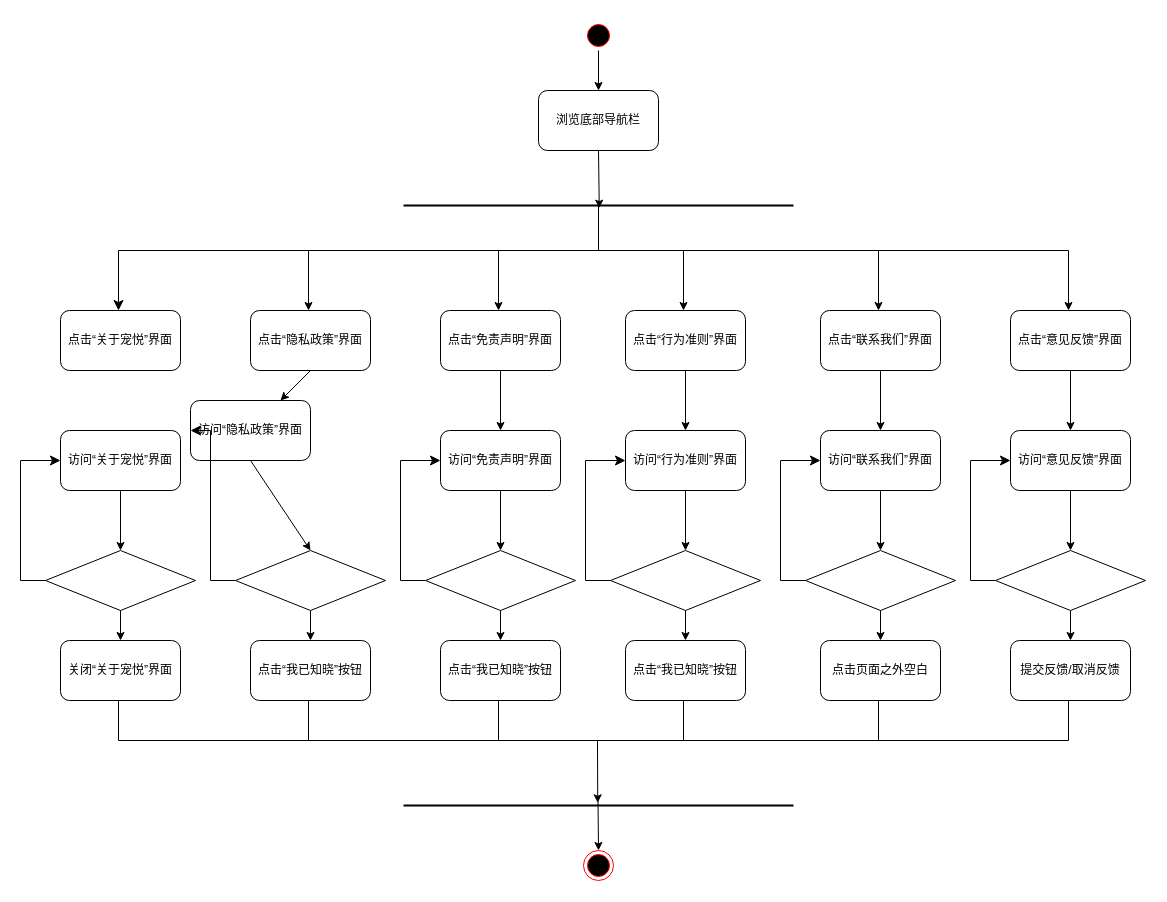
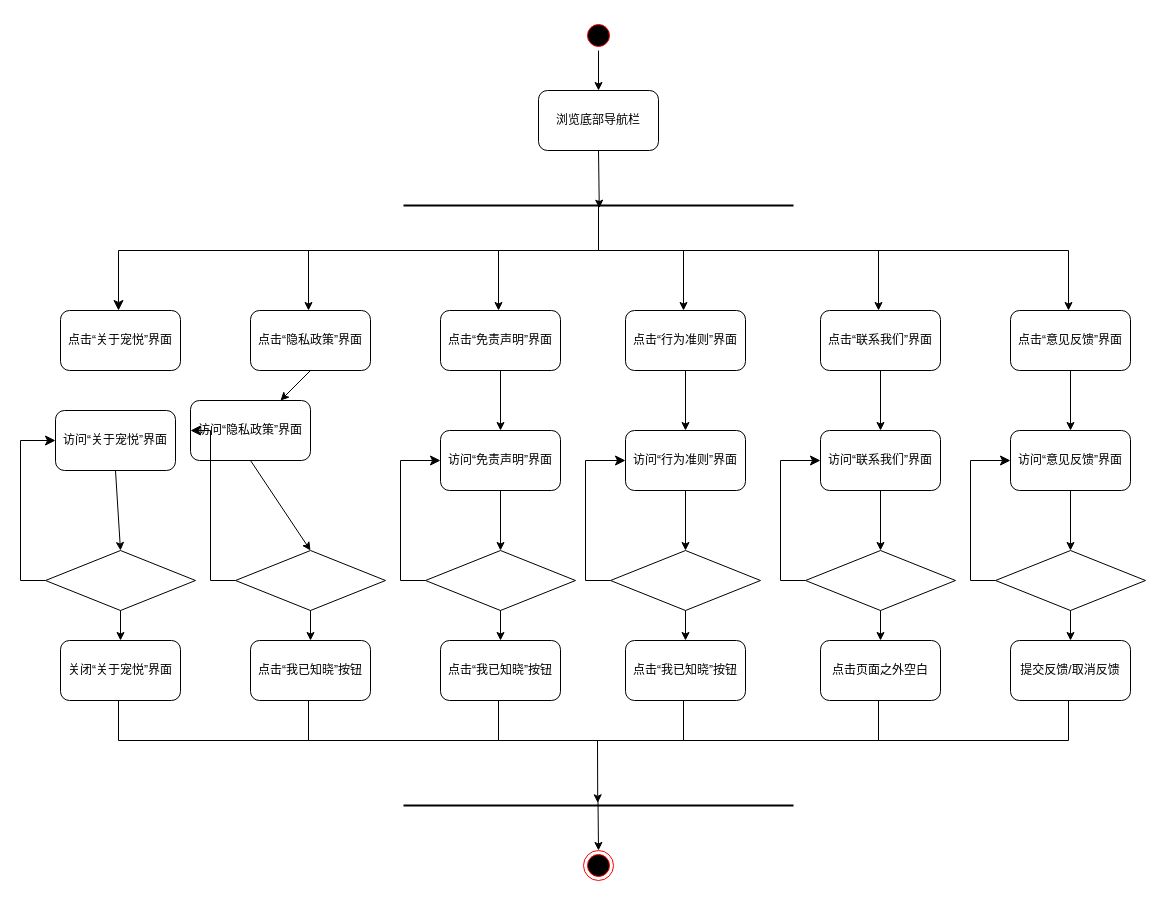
(121, 461) -> (116, 441)
